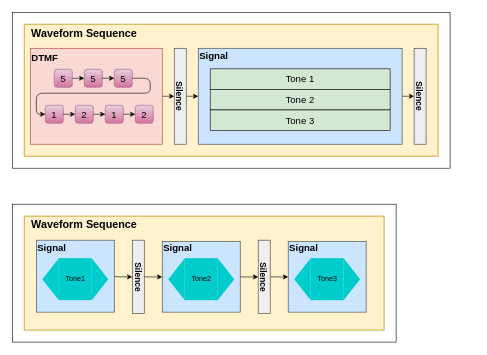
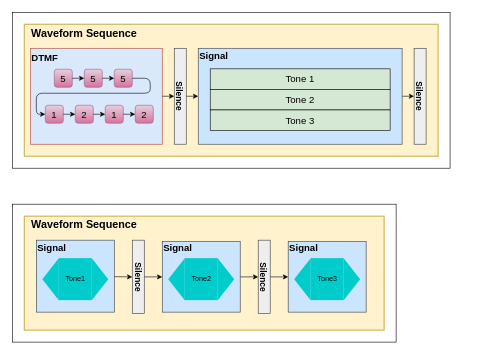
(96, 96) -> (96, 96)
